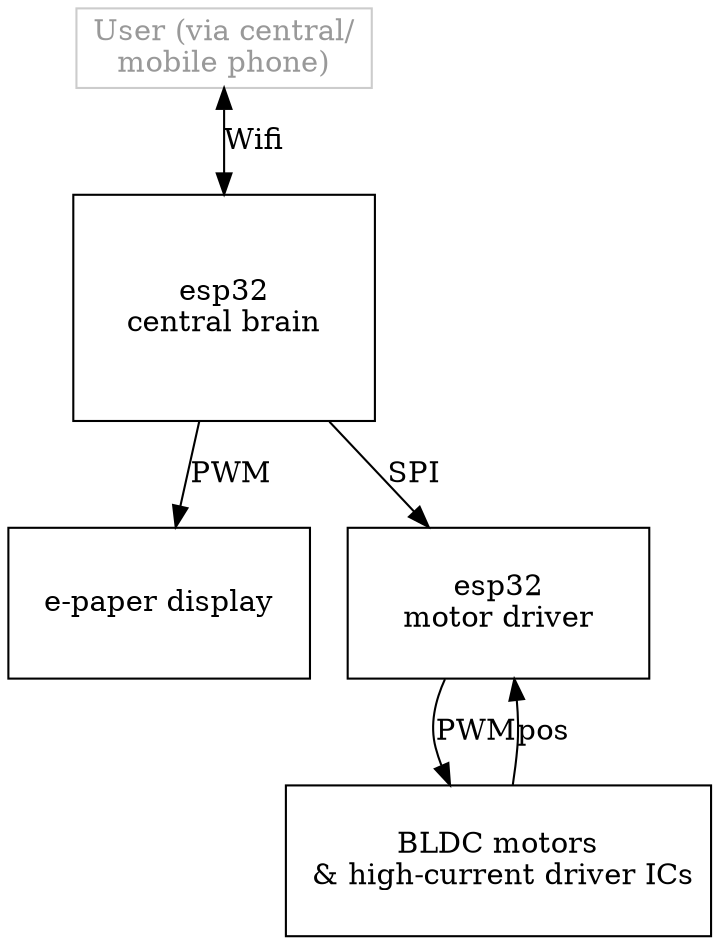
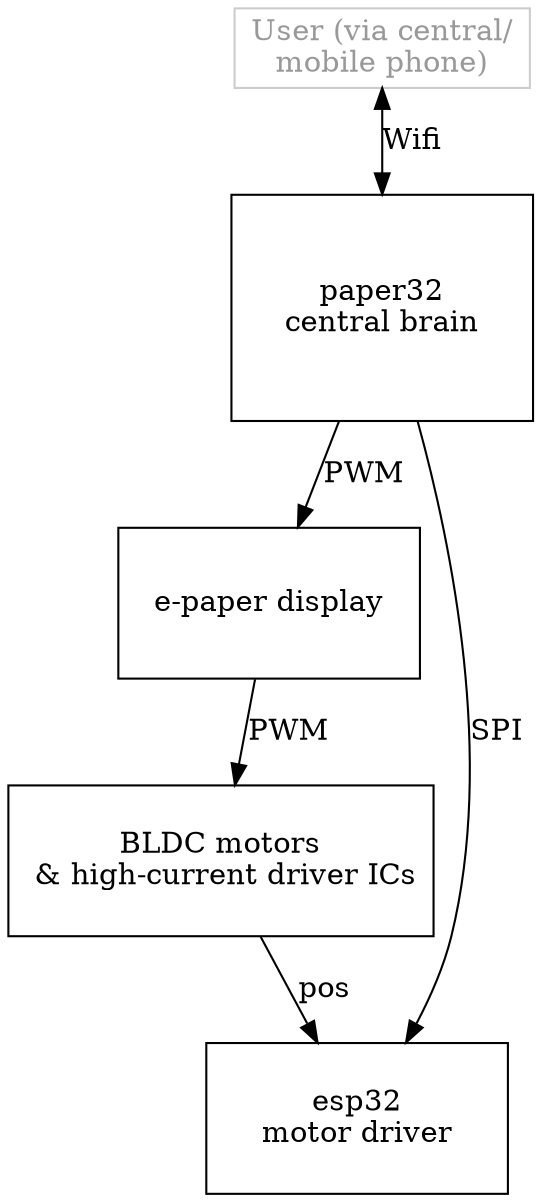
(224, 308) -> (382, 308)
(433, 722) -> (247, 722)
